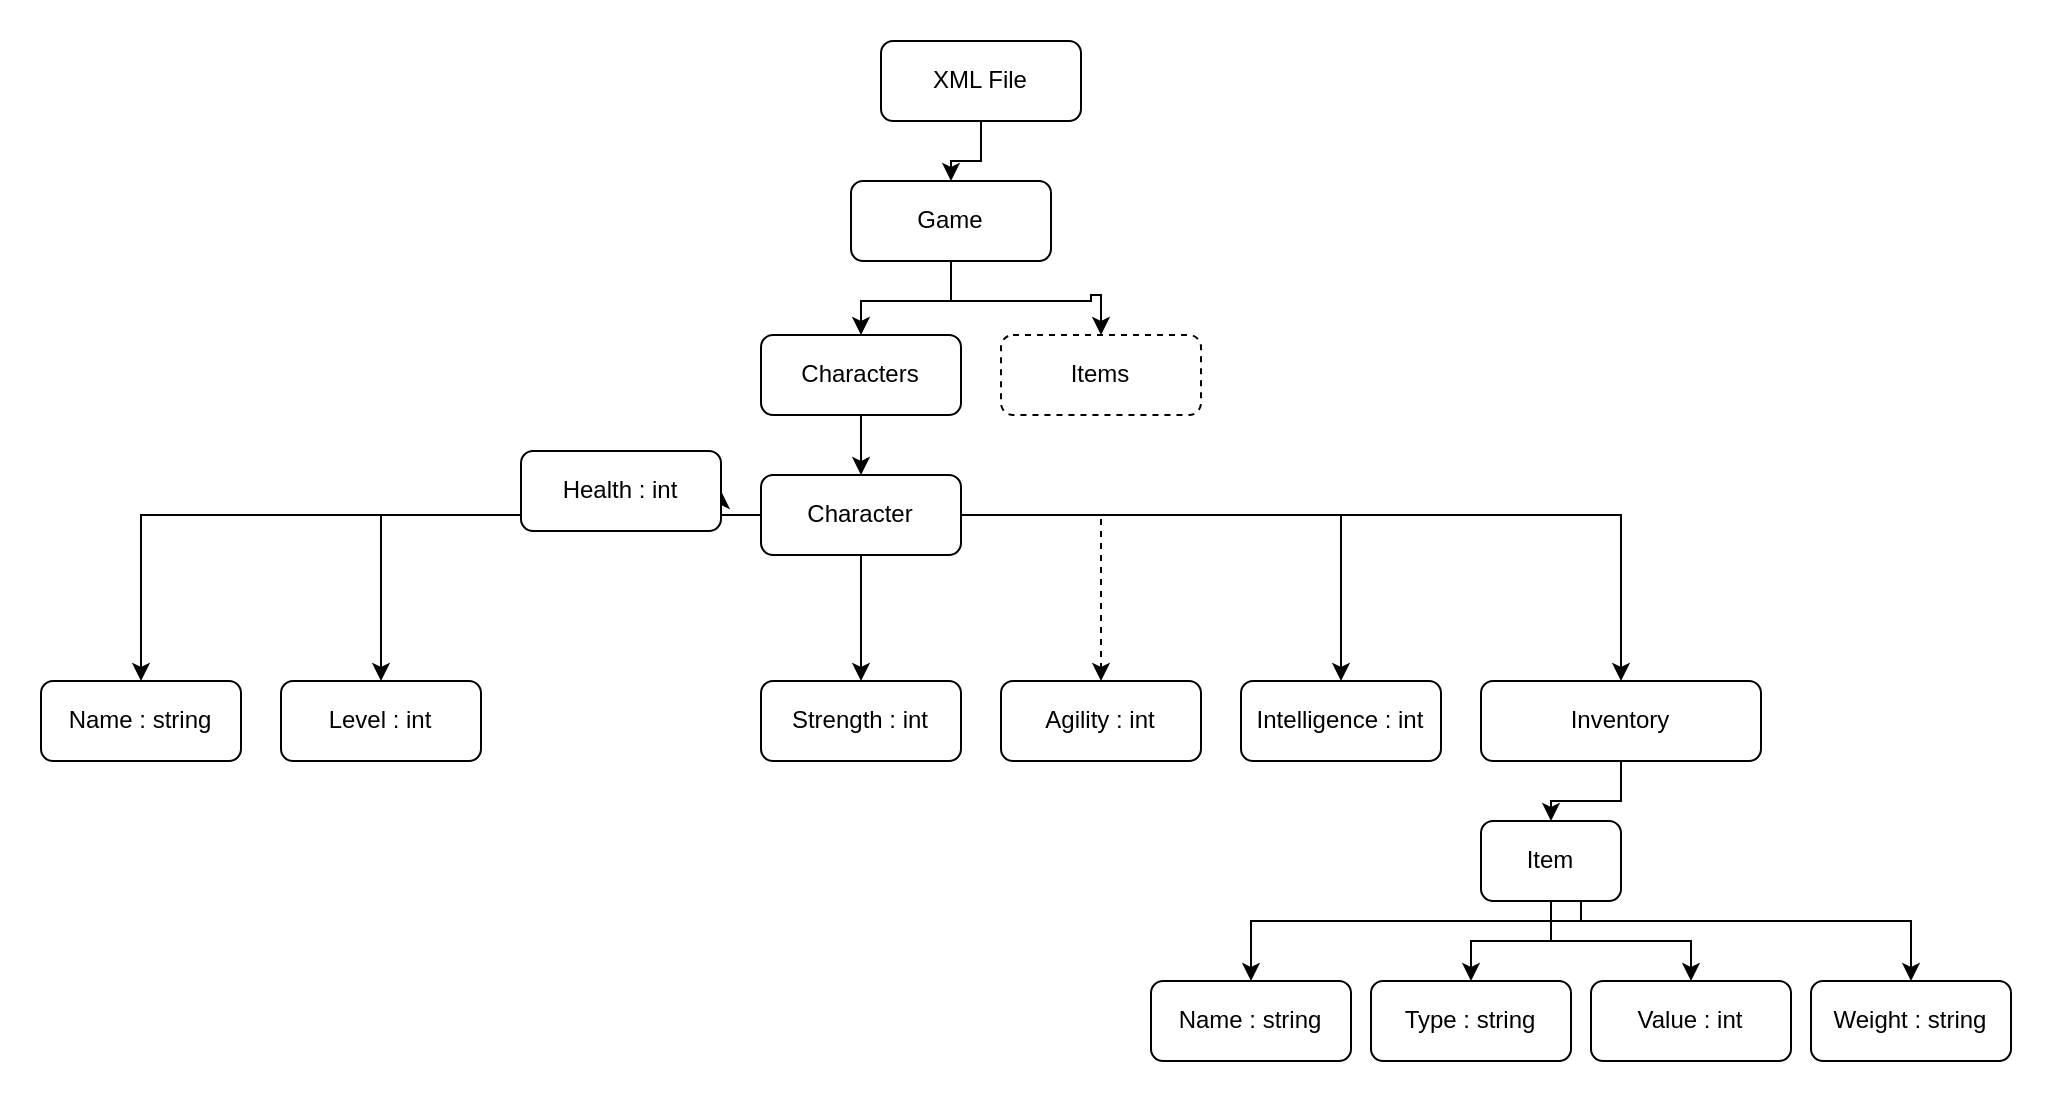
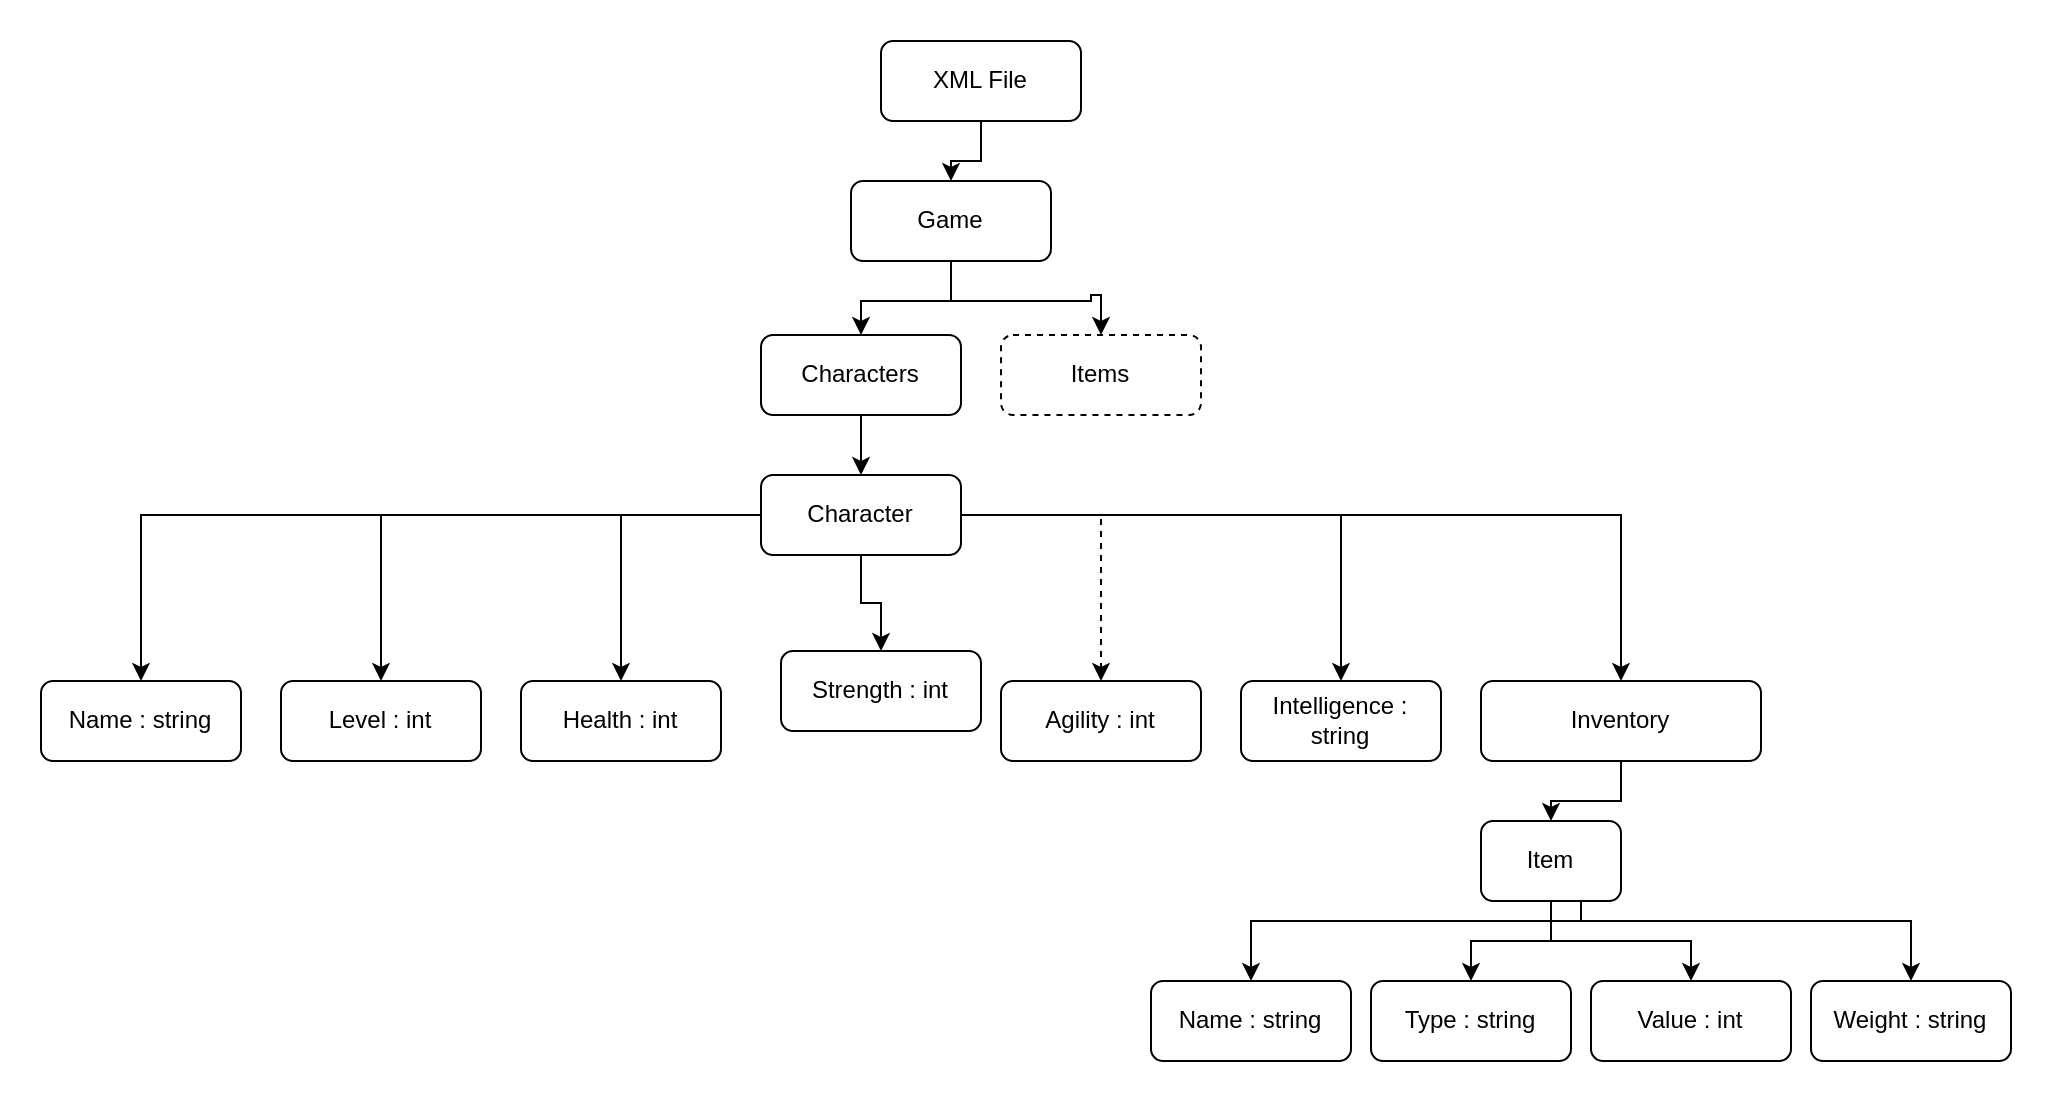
(621, 491) -> (621, 721)
(861, 721) -> (881, 691)
(1341, 721) -> (1341, 721)
